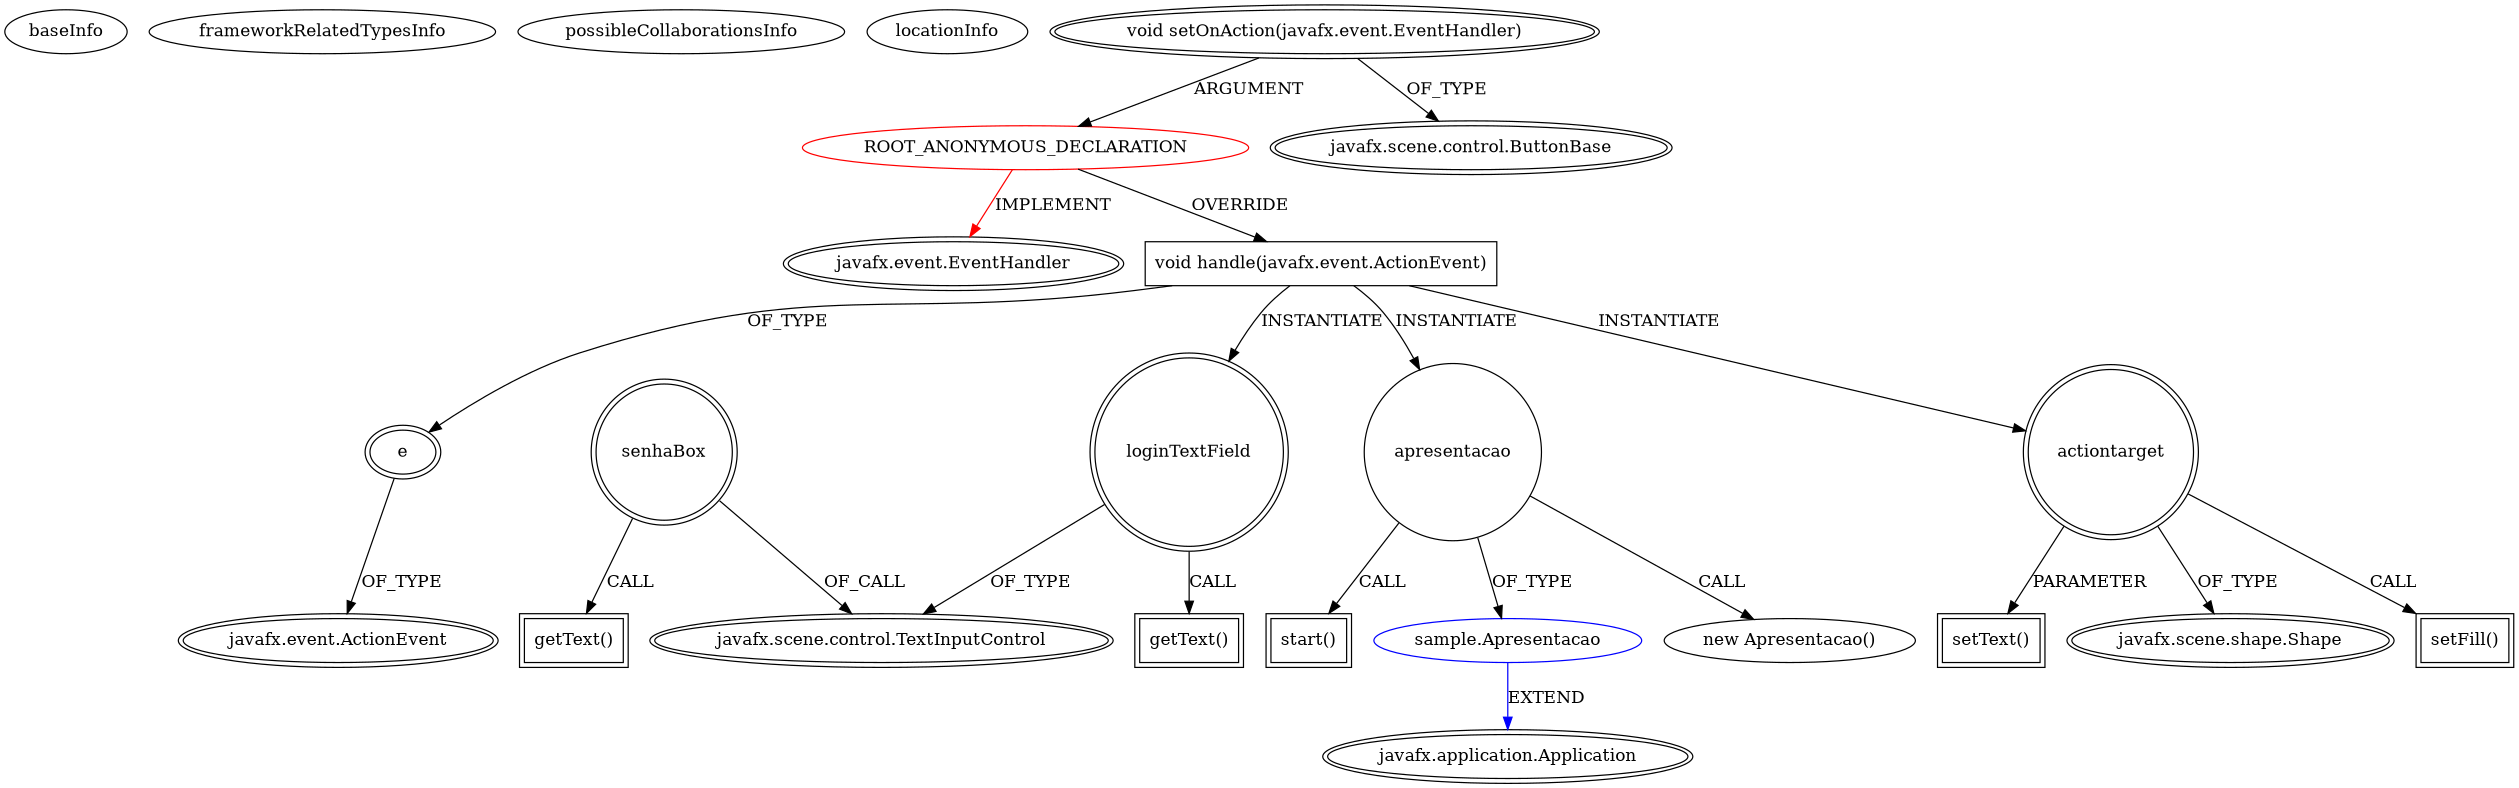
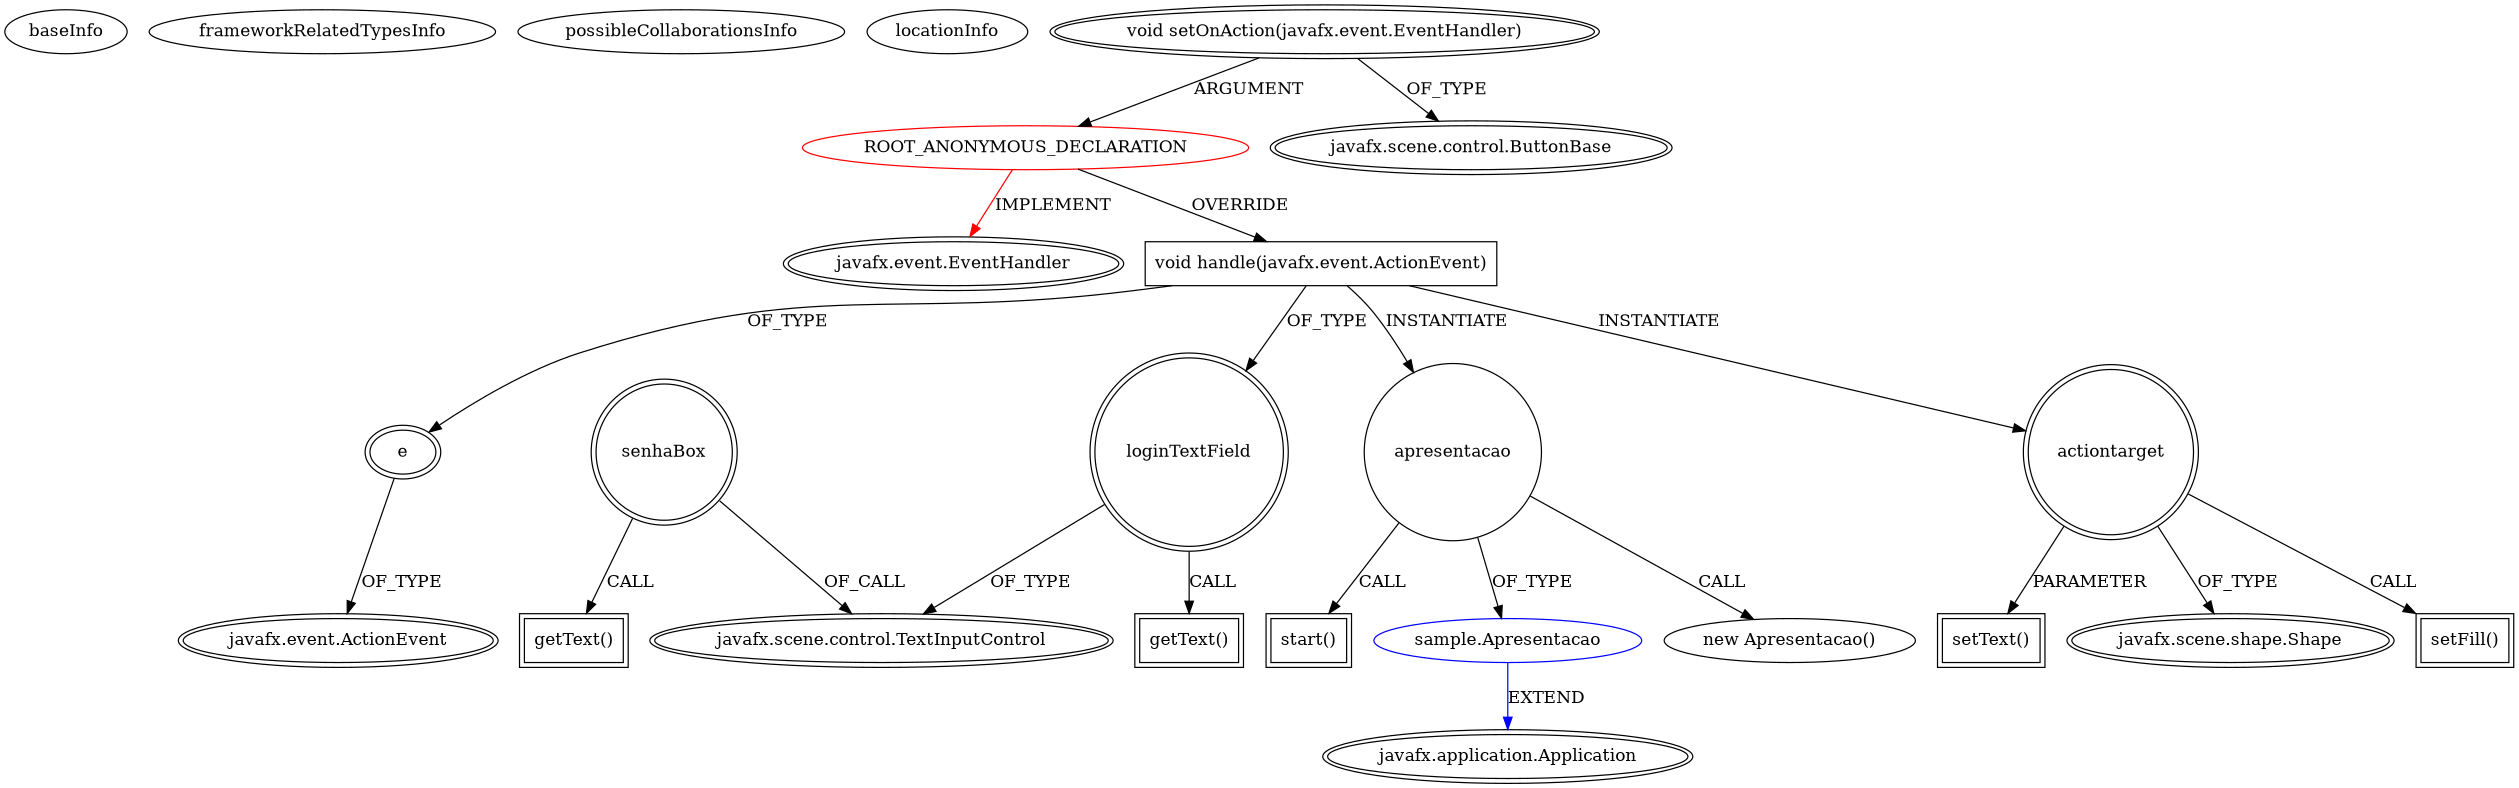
(1322, 322) -> (1328, 322)
